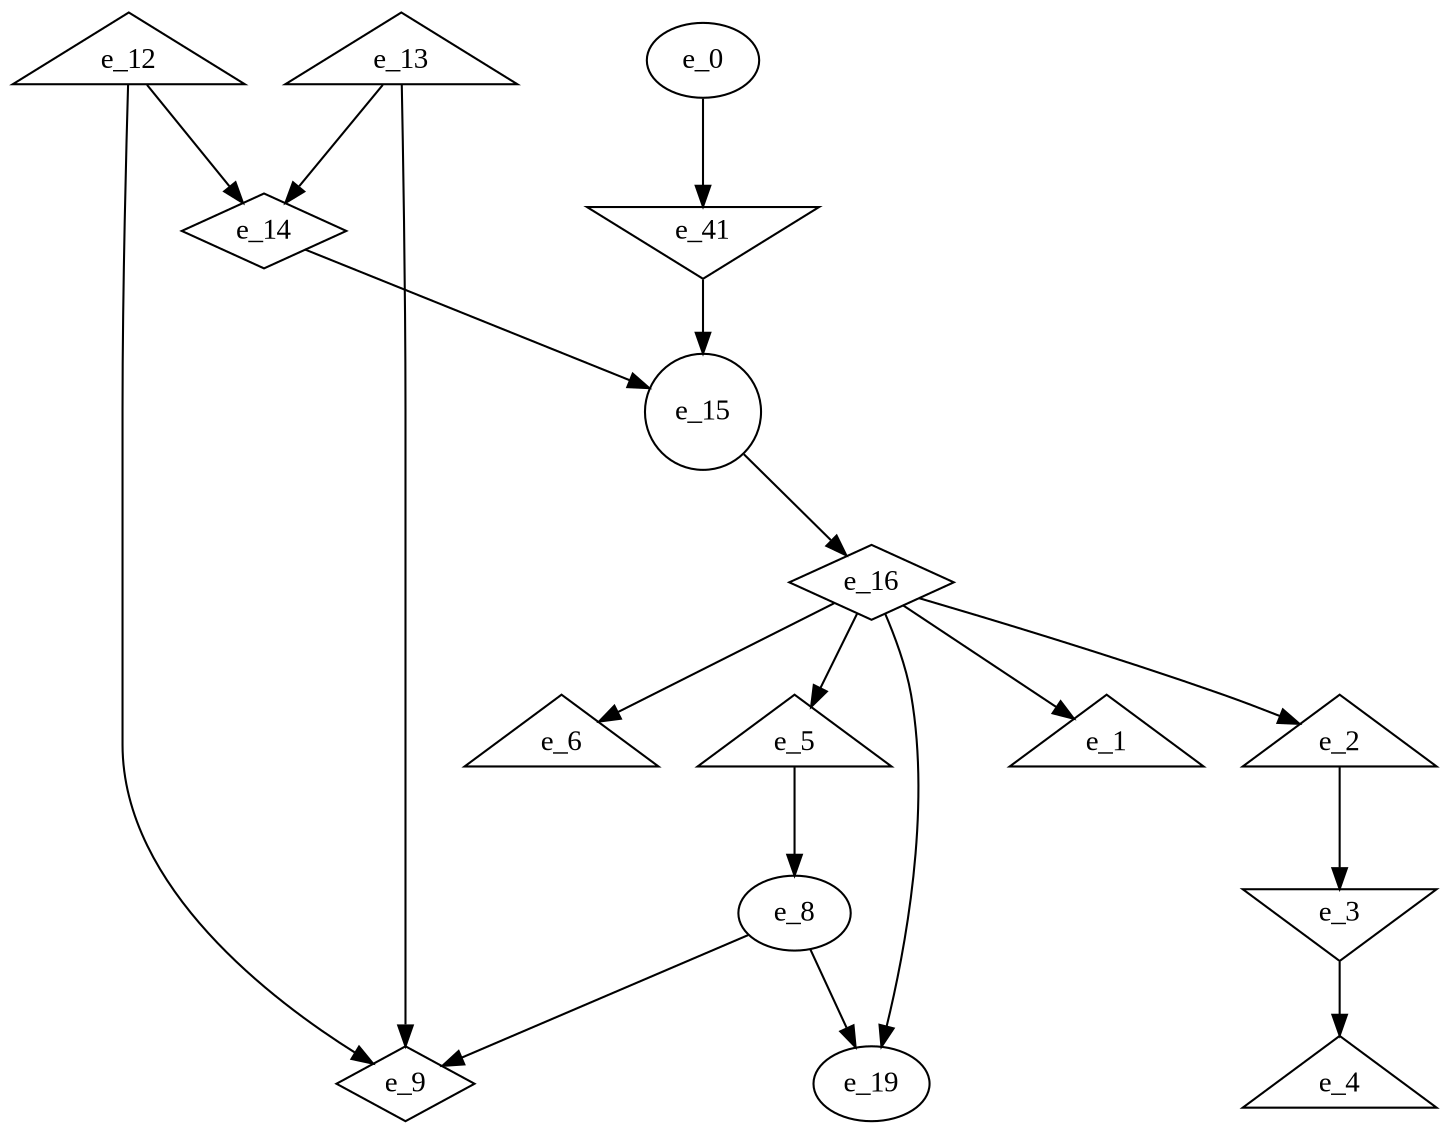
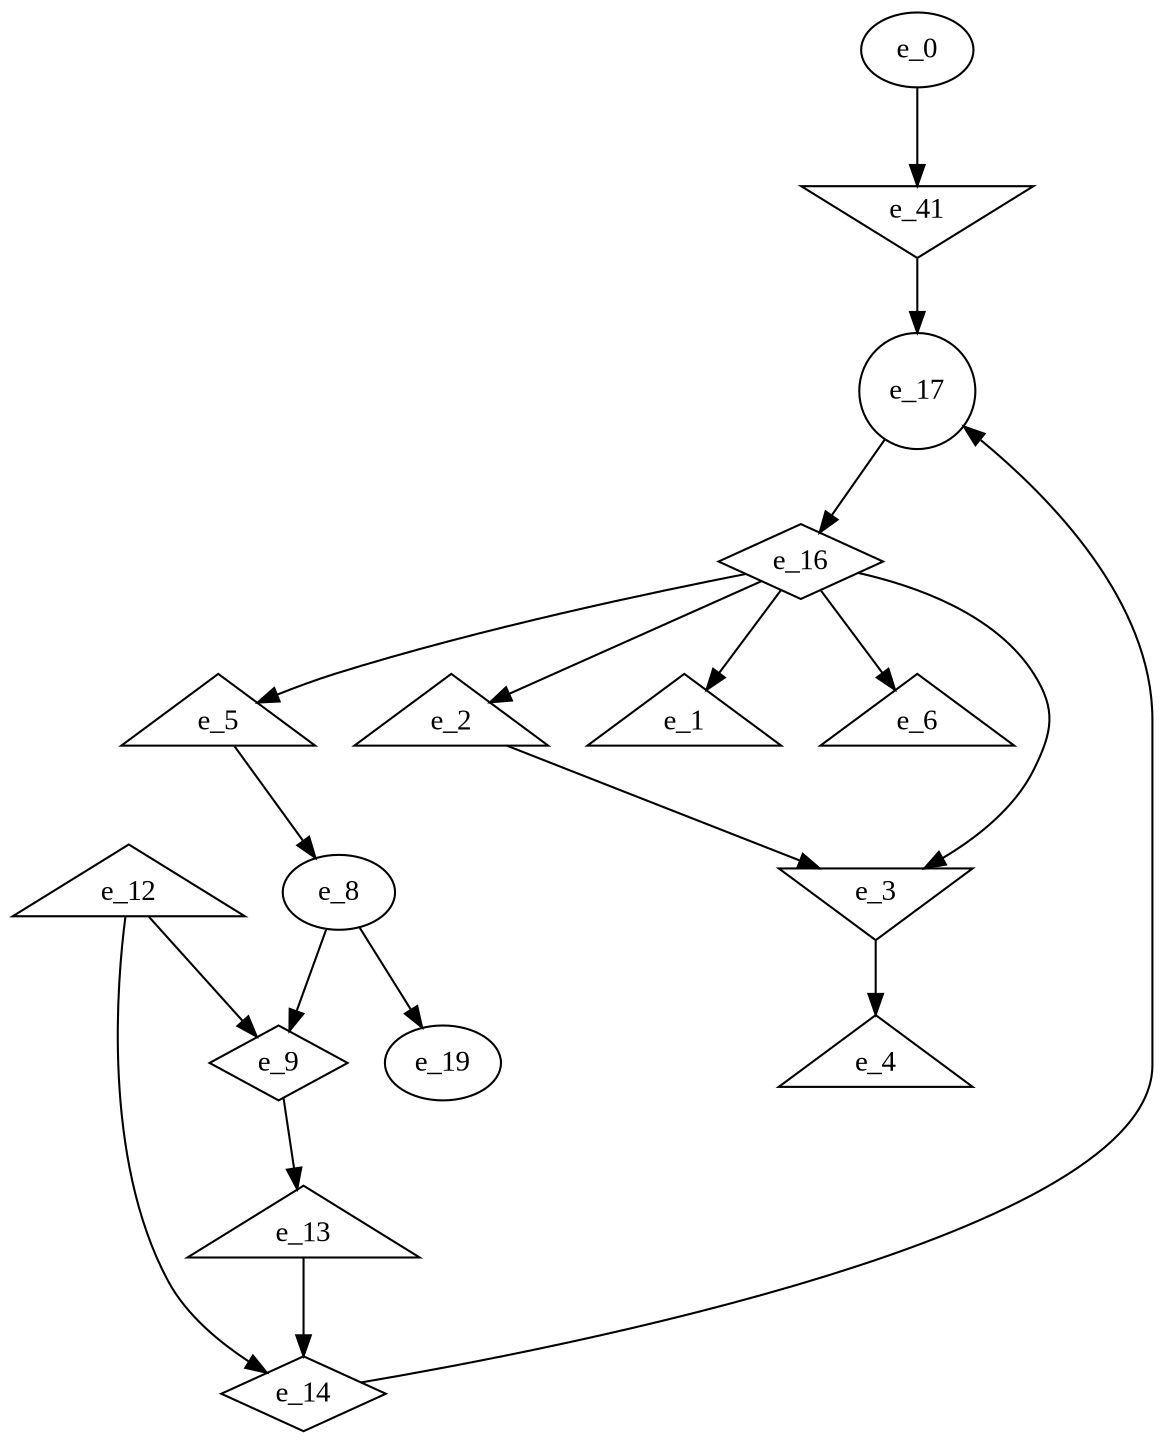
(703, 412) -> (917, 391)
(406, 554) -> (289, 1133)
(917, 819) -> (1040, 684)
